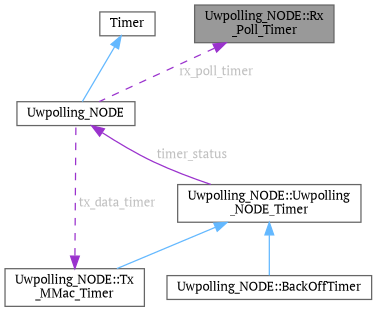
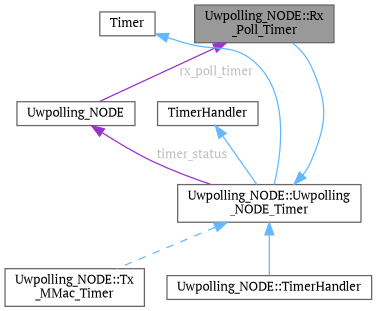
(99, 74) -> (267, 77)
(157, 75) -> (157, 75)
none -> (323, 107)
none -> (208, 114)
(75, 191) -> none
(166, 248) -> (166, 248)
(269, 288) -> (269, 288)
